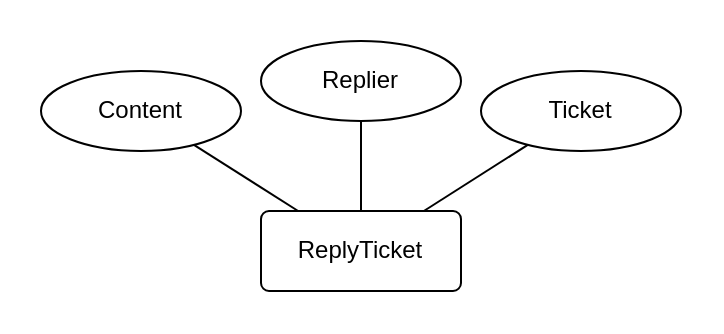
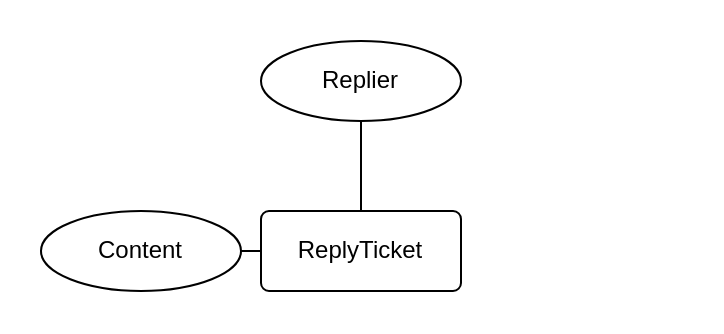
(141, 111) -> (141, 251)
(581, 111) -> none
(475, 178) -> none
